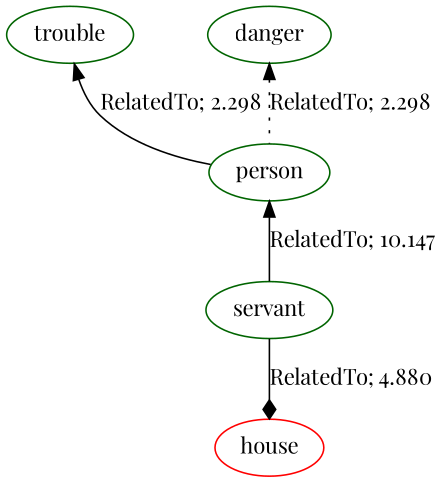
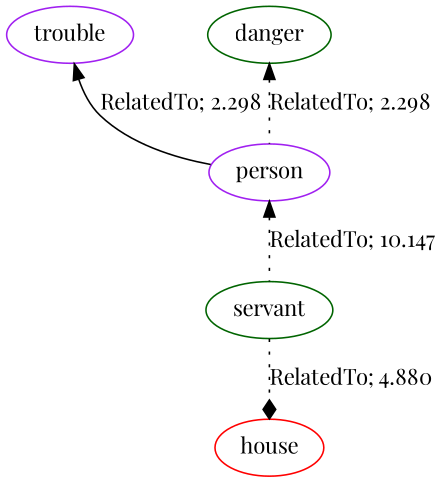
(70, 35) -> (70, 35)
(269, 172) -> (269, 172)
(269, 249) -> (269, 249)
(269, 369) -> (269, 369)
